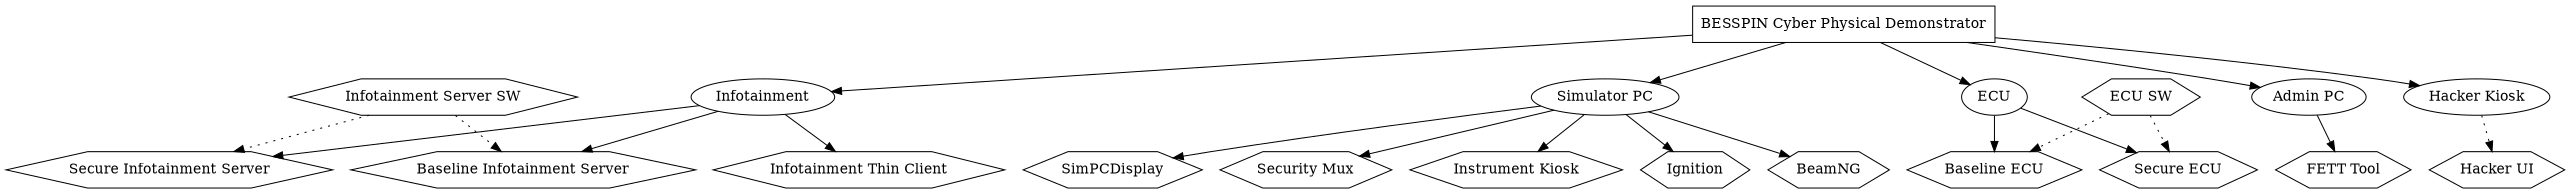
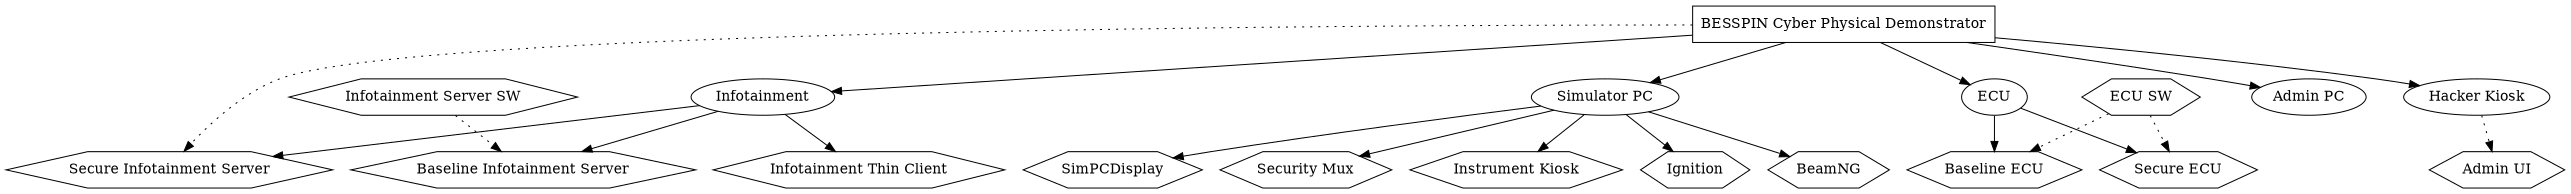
(306, 132) -> (929, 33)
(2343, 170) -> none
(2497, 170) -> (2497, 170)
